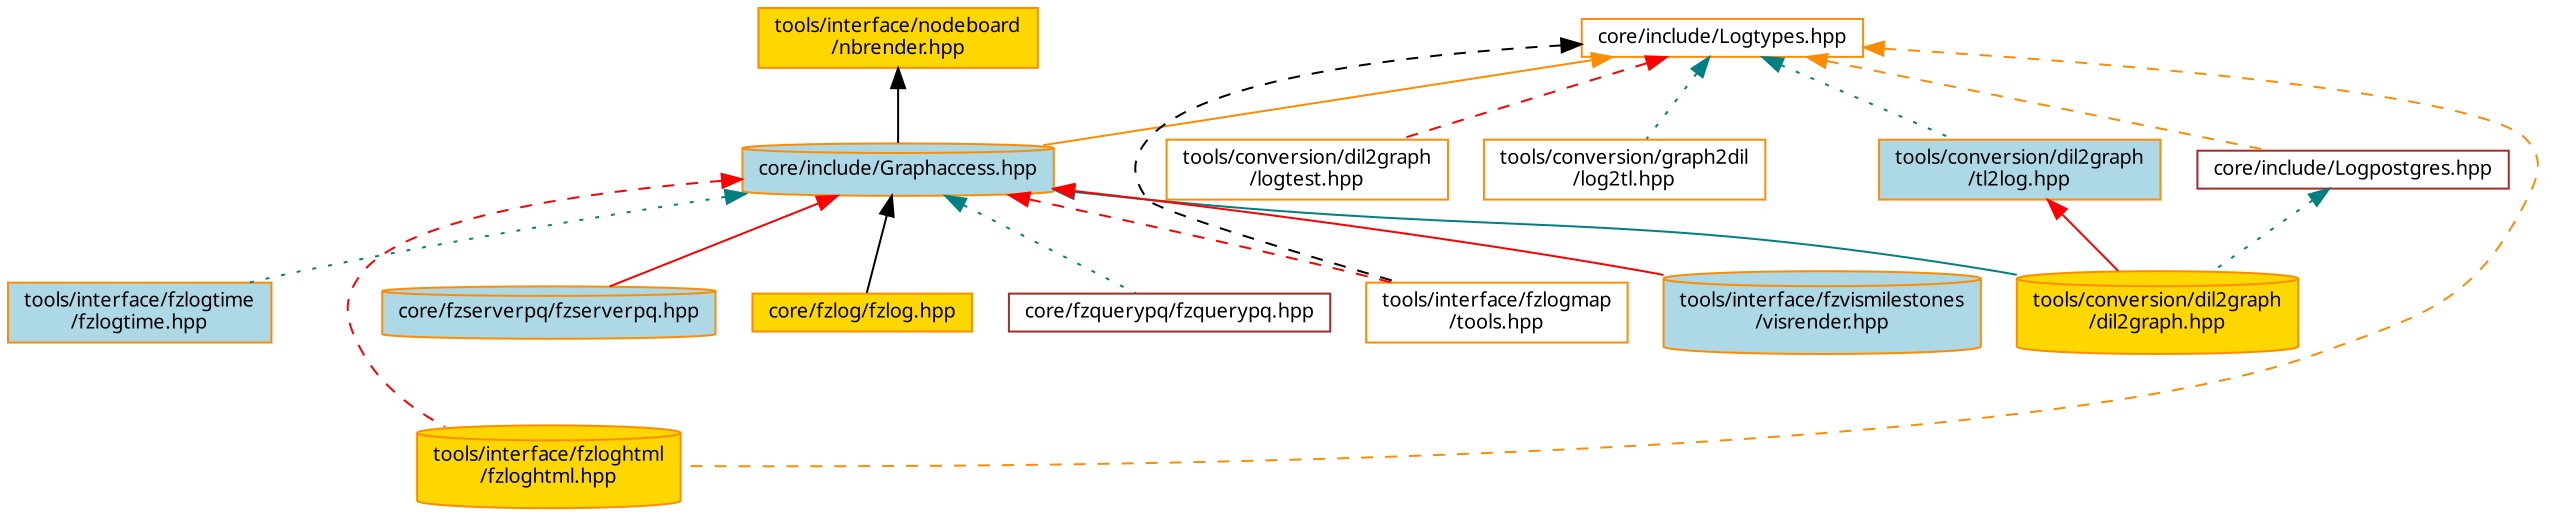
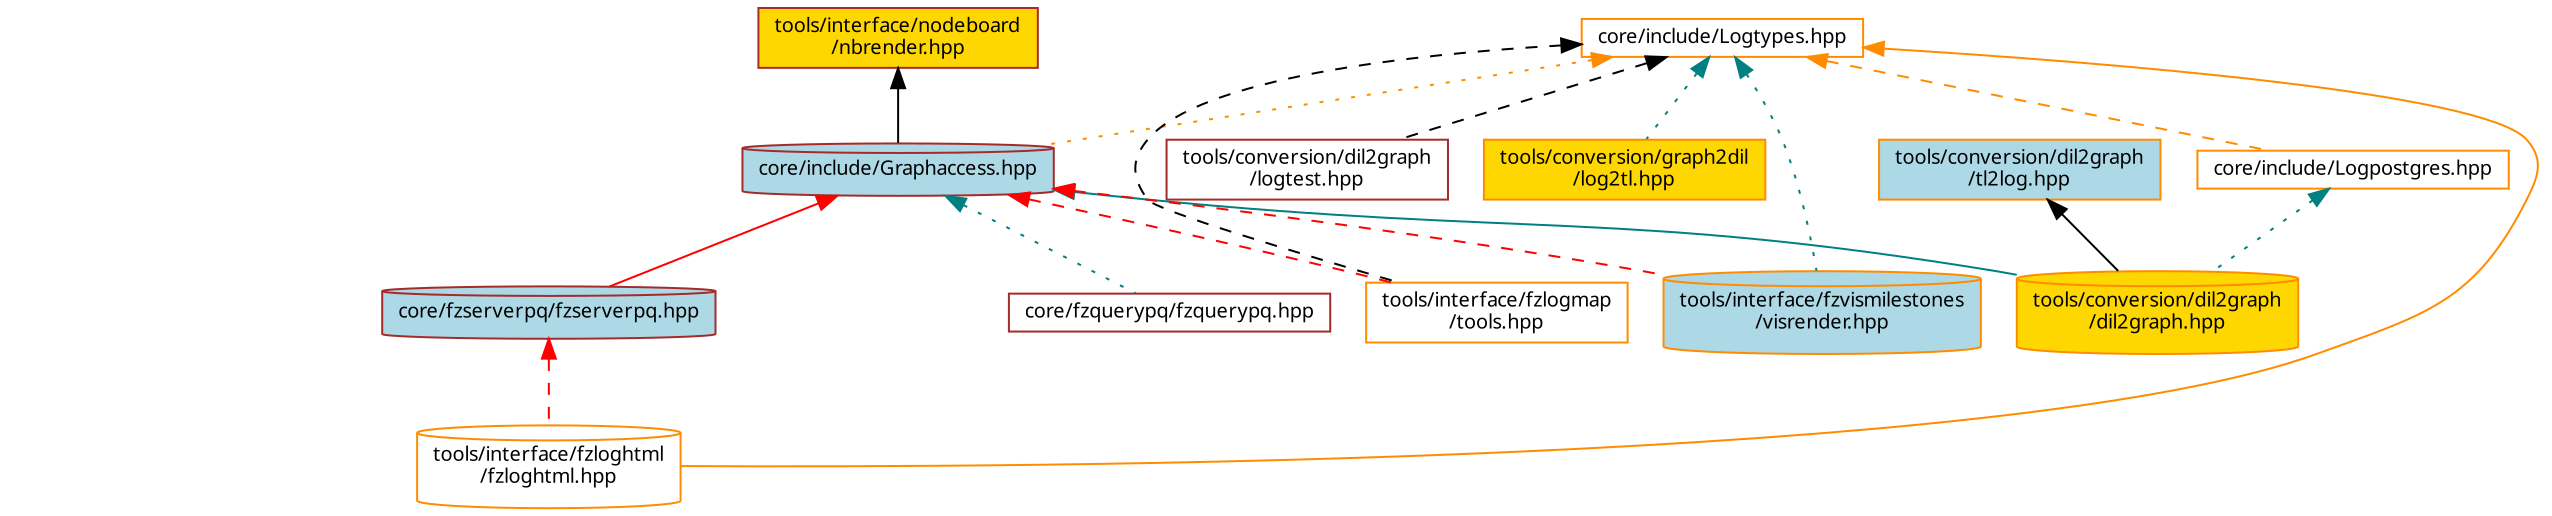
(898, 38) -> (898, 38)
(1523, 101) -> (1523, 101)
(1868, 102) -> (1793, 168)
(1317, 103) -> (1317, 103)
(898, 170) -> (898, 170)
(1307, 170) -> (1307, 170)
(1625, 170) -> (1625, 170)
(2353, 170) -> (2353, 170)
(439, 229) -> (549, 392)
(1384, 231) -> (1384, 231)
(2090, 243) -> (2090, 243)
(140, 313) -> none
(549, 313) -> (549, 313)
(862, 313) -> none
(1995, 416) -> (1995, 416)
(549, 467) -> (549, 467)
